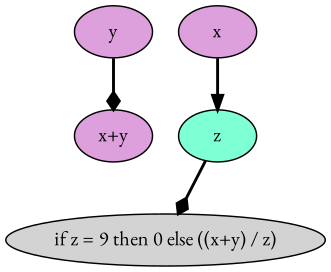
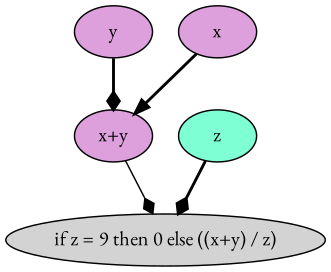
(218, 77) -> (171, 79)
none -> (135, 179)
